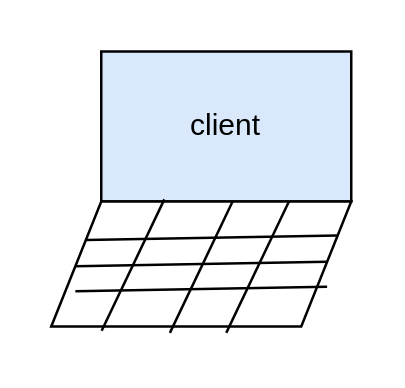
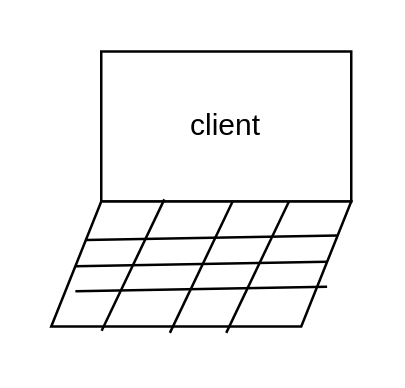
(226, 126) -> (226, 126)
